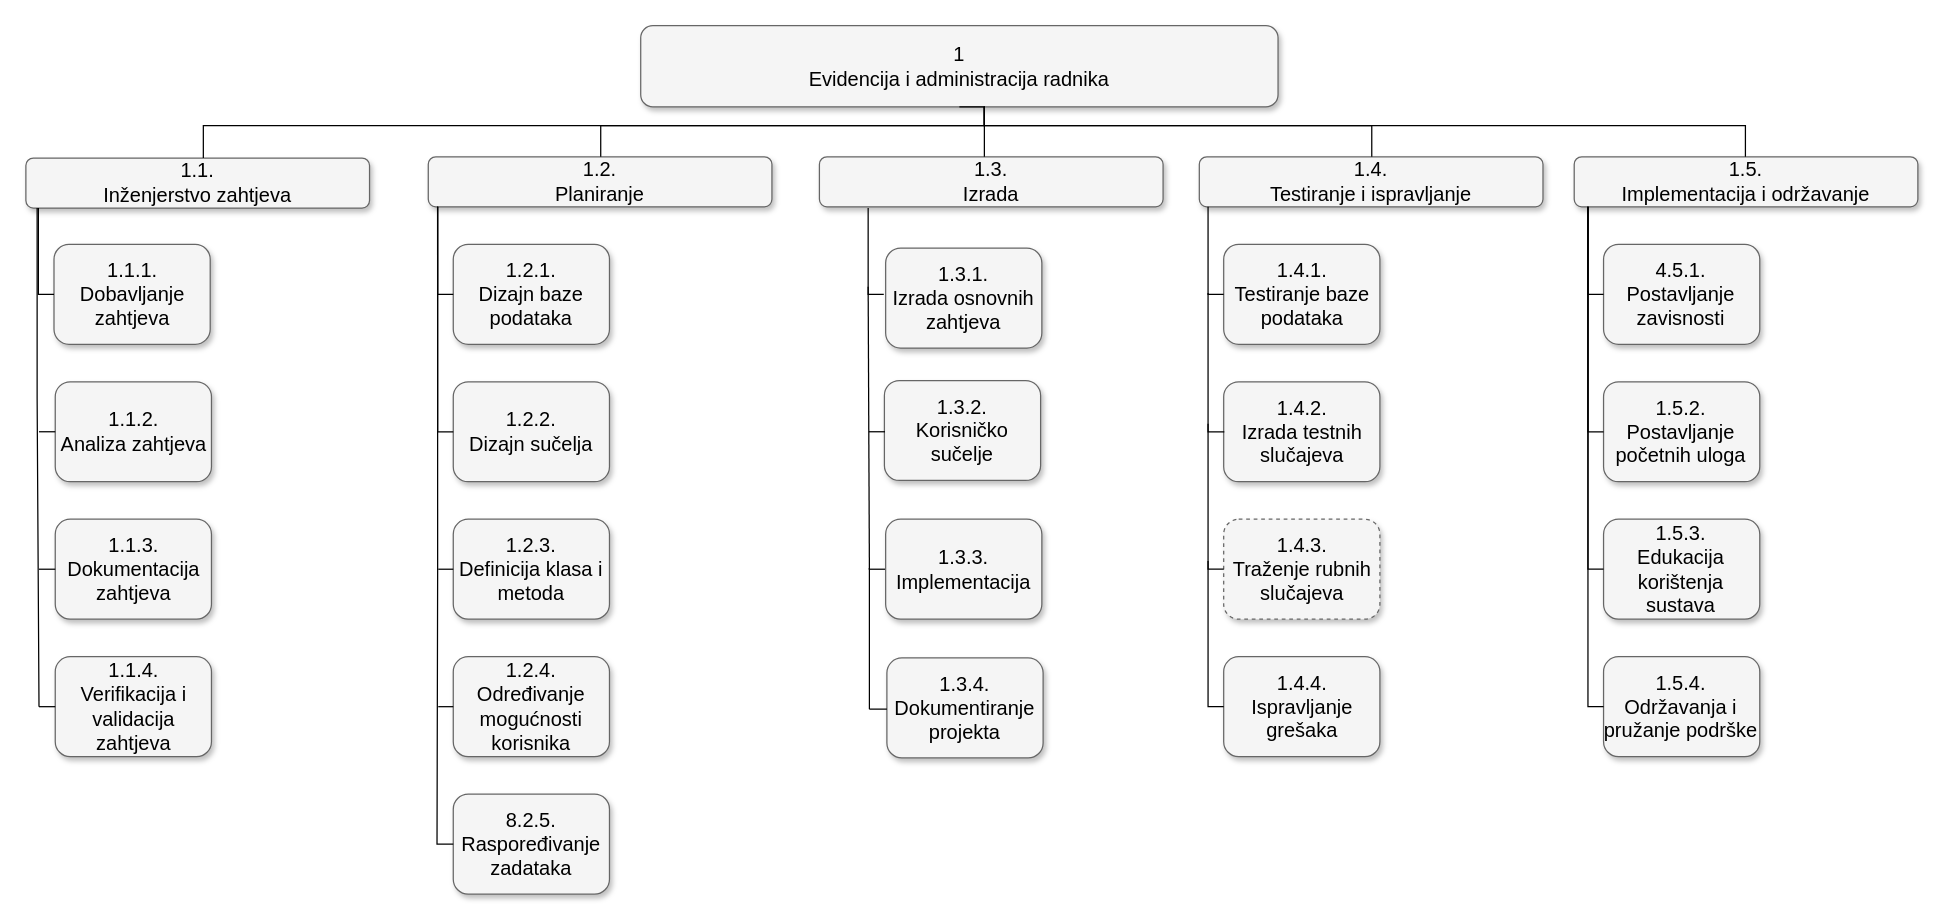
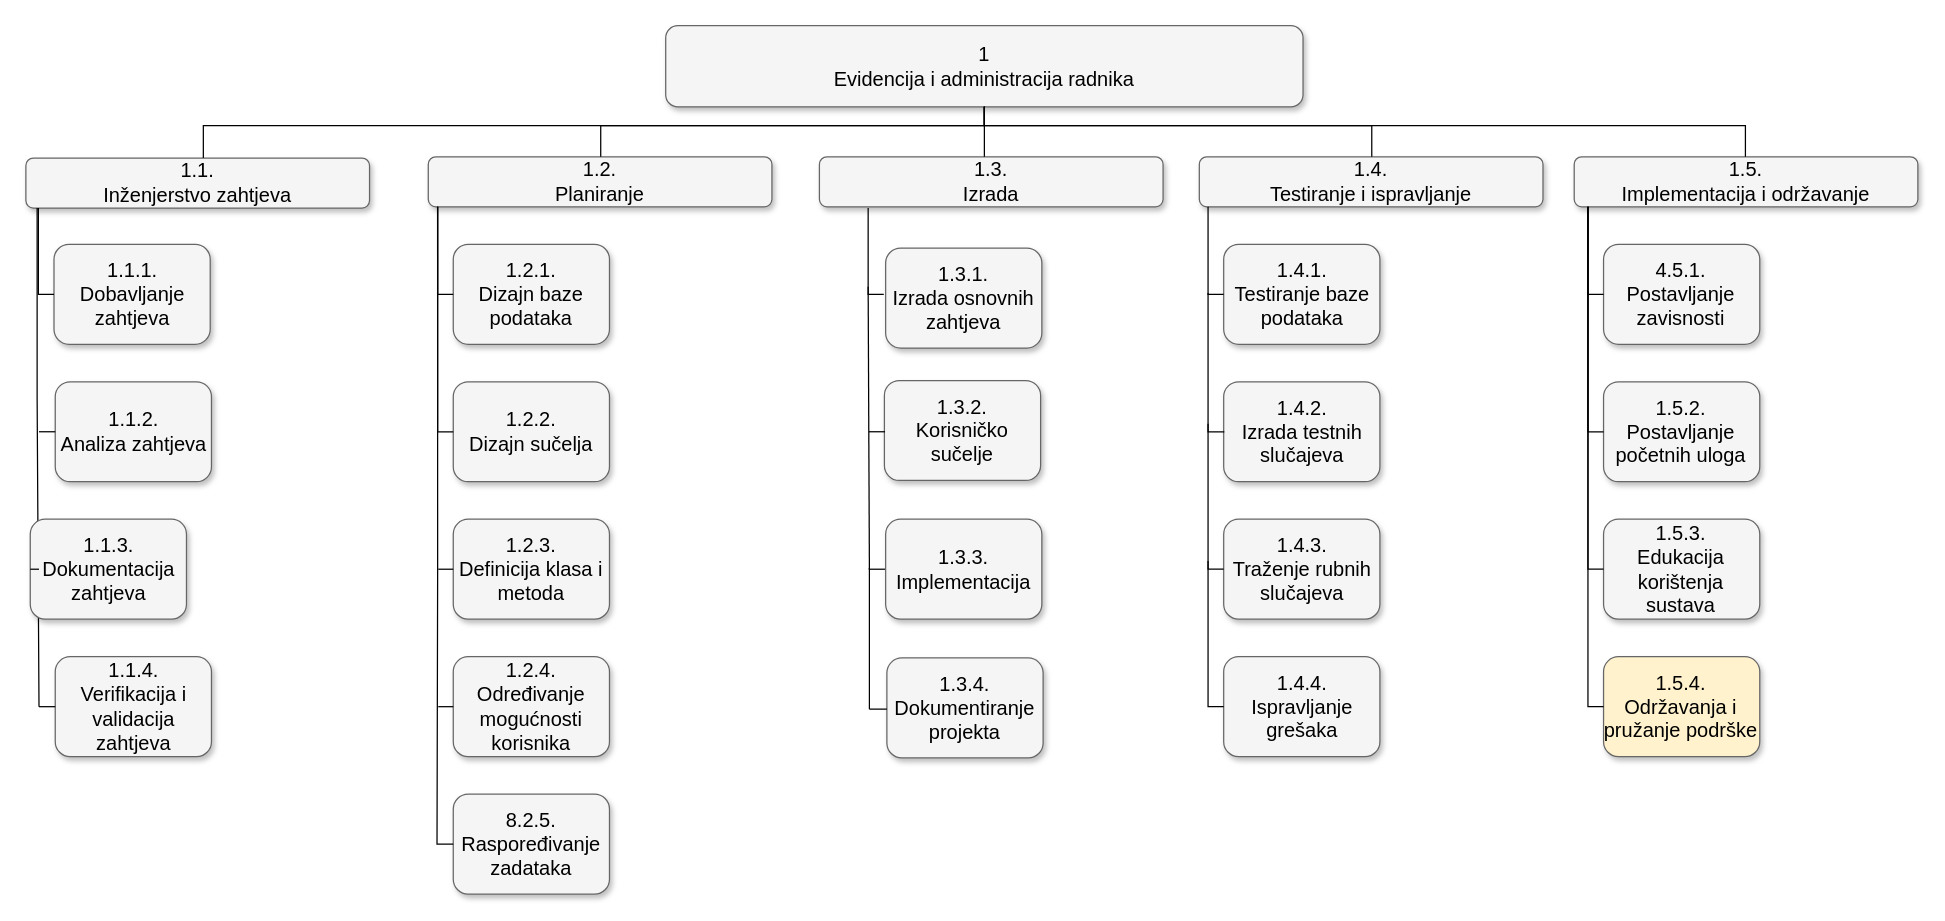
(959, 66) -> (984, 66)
(133, 569) -> (108, 569)
(1302, 569) -> (1302, 569)
(1682, 707) -> (1682, 707)
